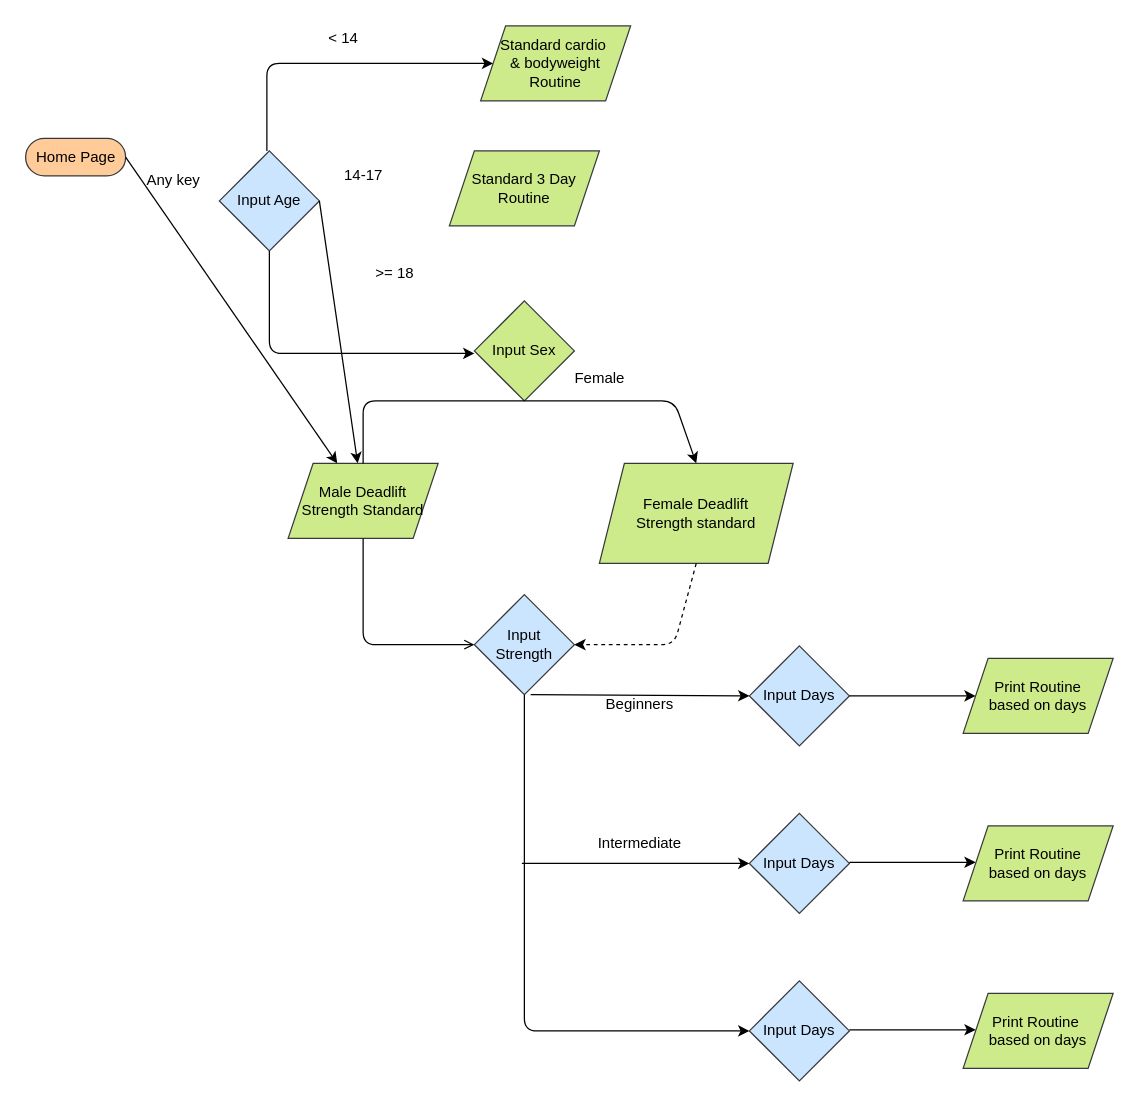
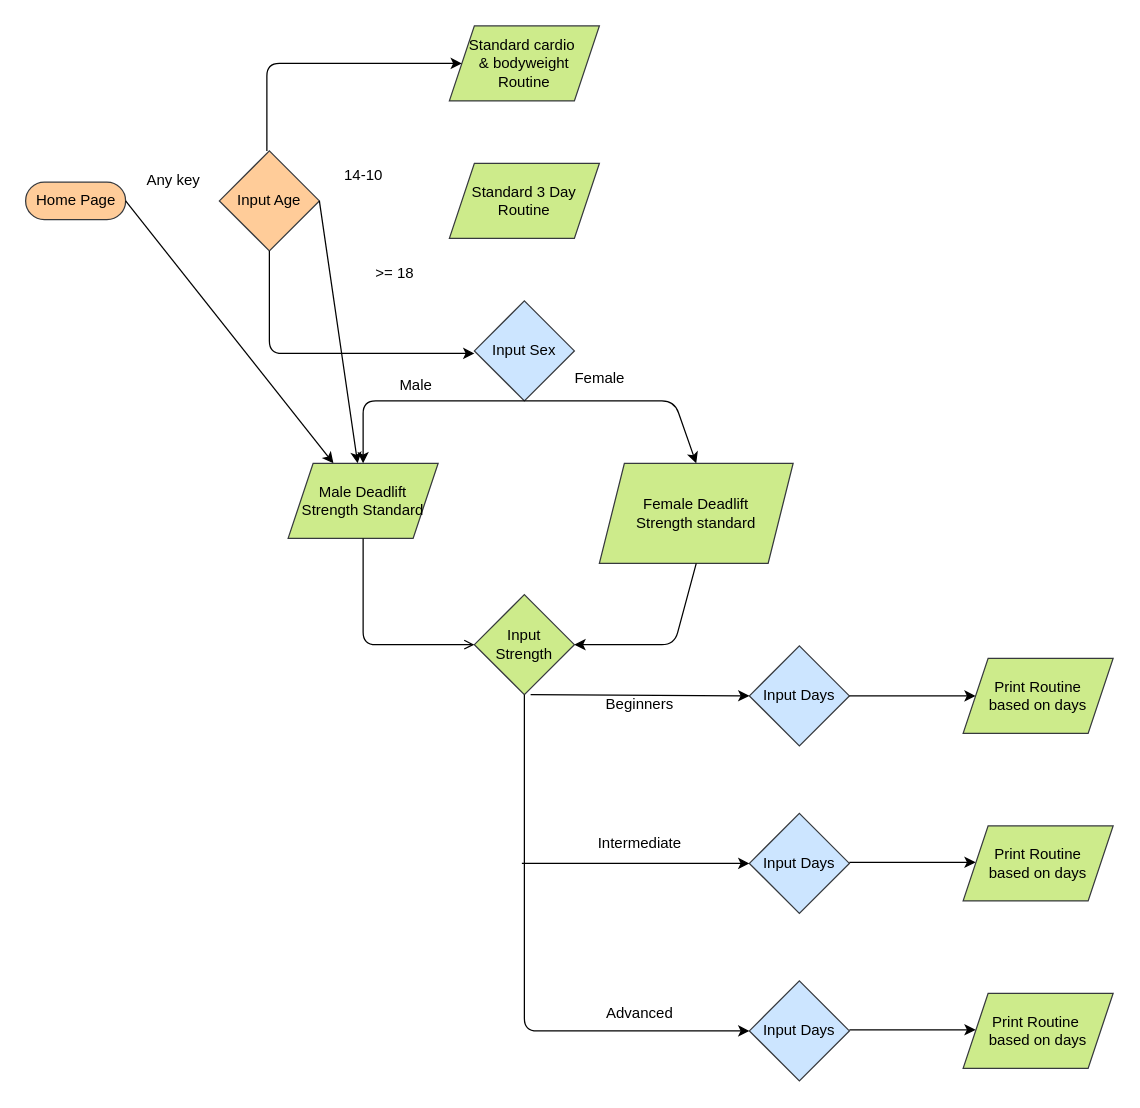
(343, 38) -> none
(556, 63) -> (524, 63)
(76, 157) -> (76, 201)
(364, 176) -> (364, 176)
(524, 188) -> (524, 201)
(269, 201) -> (269, 201)
(524, 351) -> (524, 351)
none -> (416, 386)
(363, 456) -> (363, 453)
(524, 644) -> (524, 644)
(667, 644) -> (667, 644)
none -> (639, 1013)
